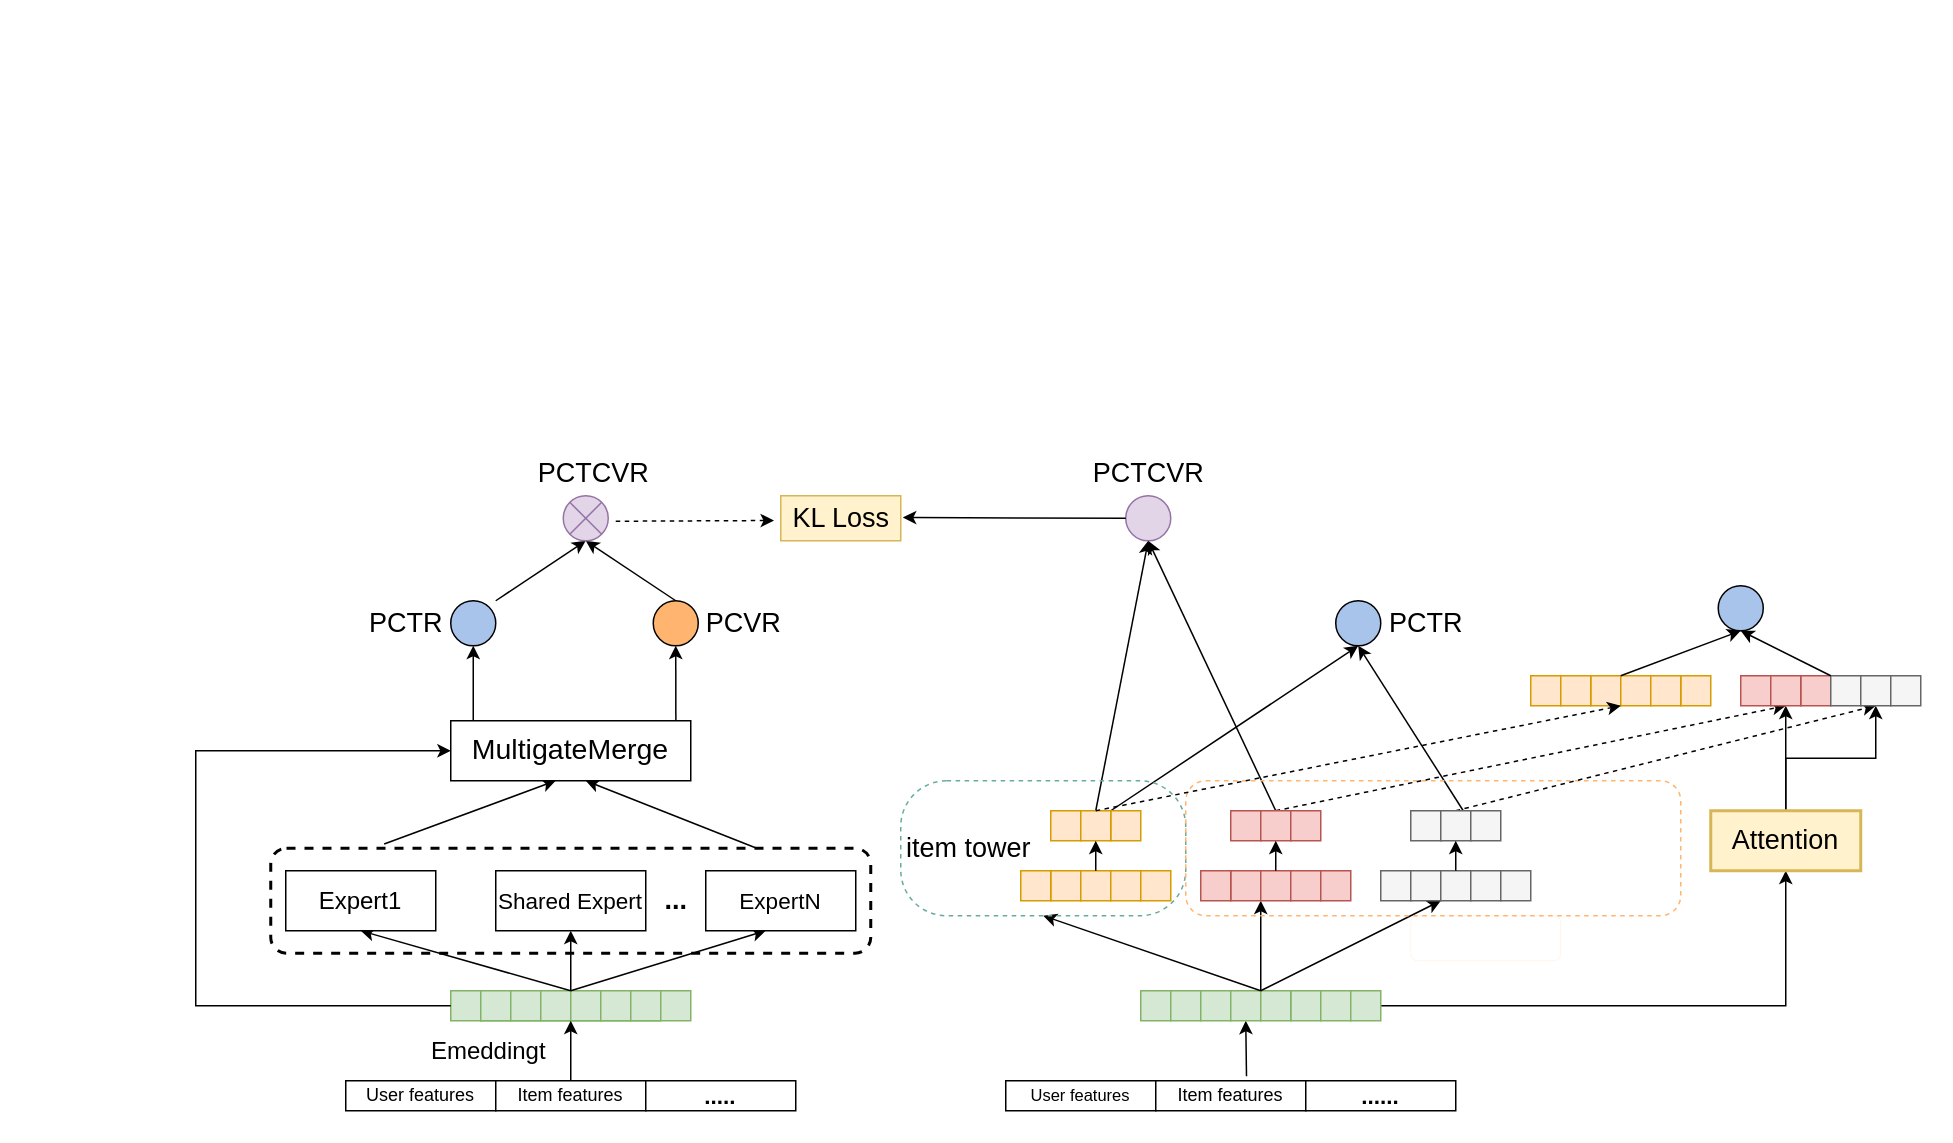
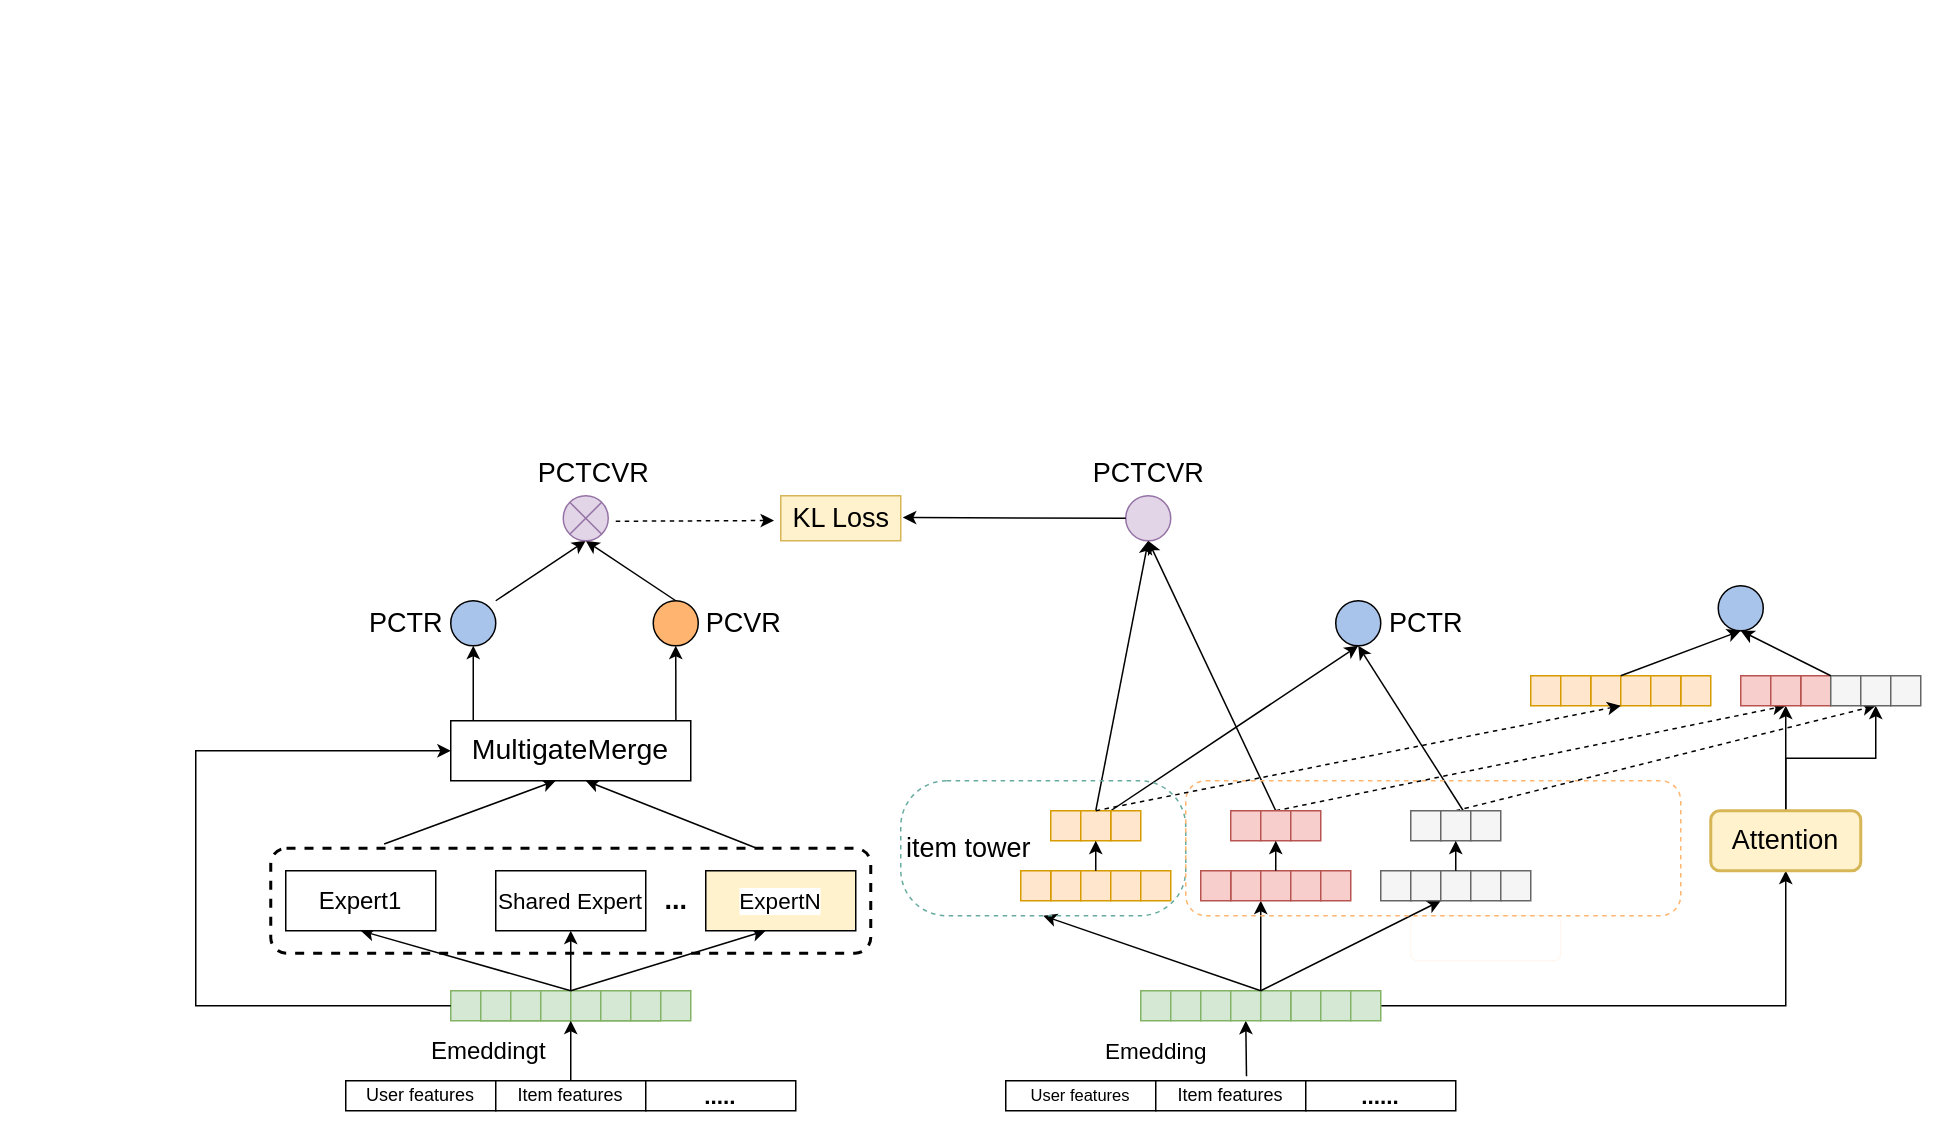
(1786, 841) -> (1786, 841)
(781, 901) -> (781, 901)
none -> (1156, 1051)
